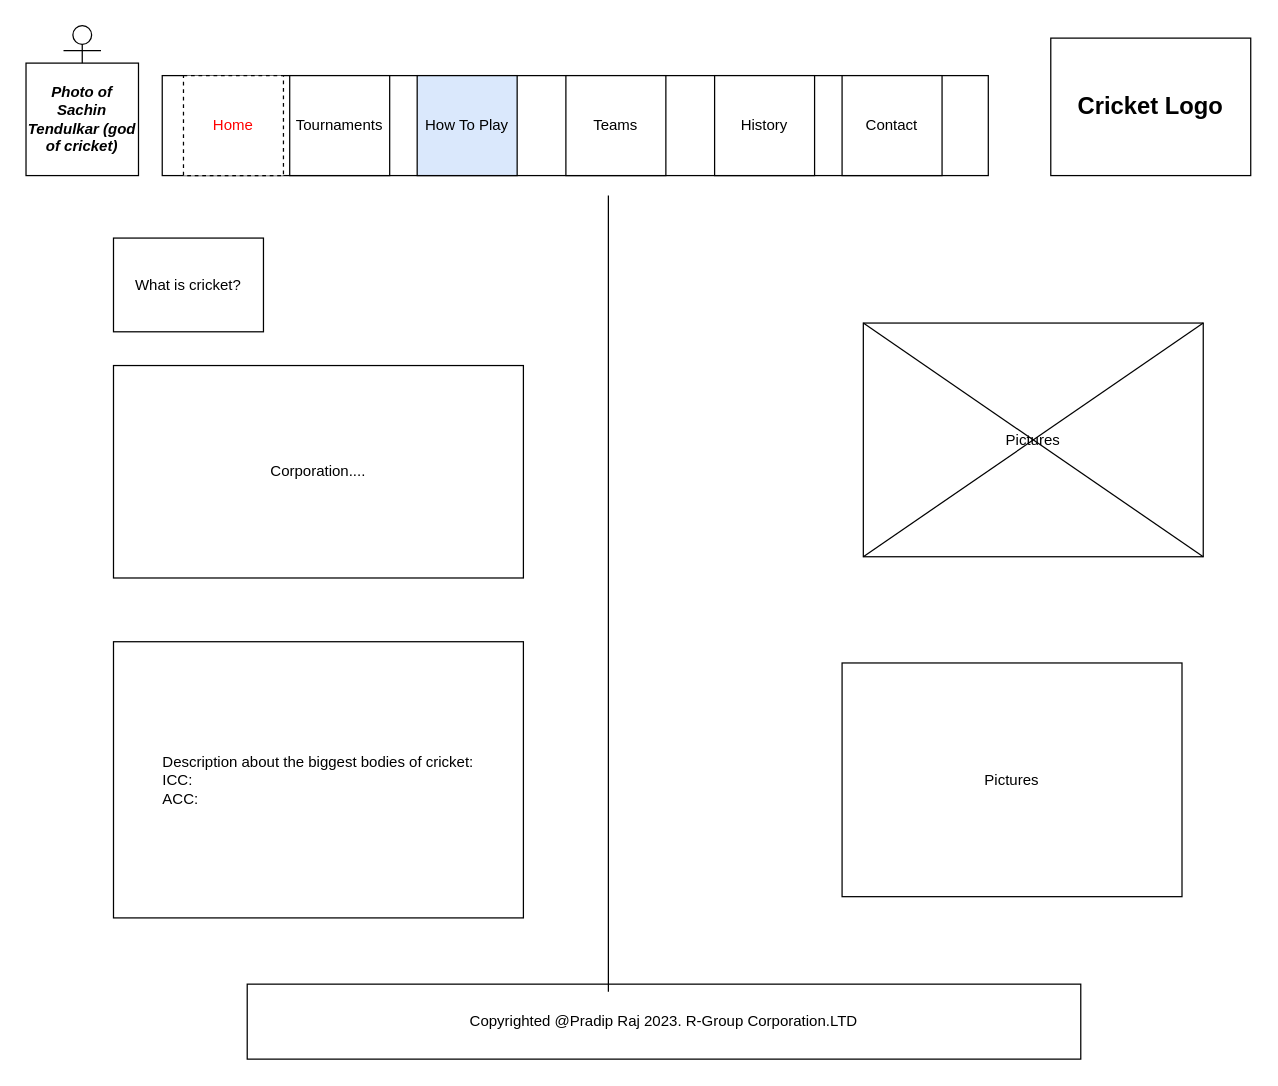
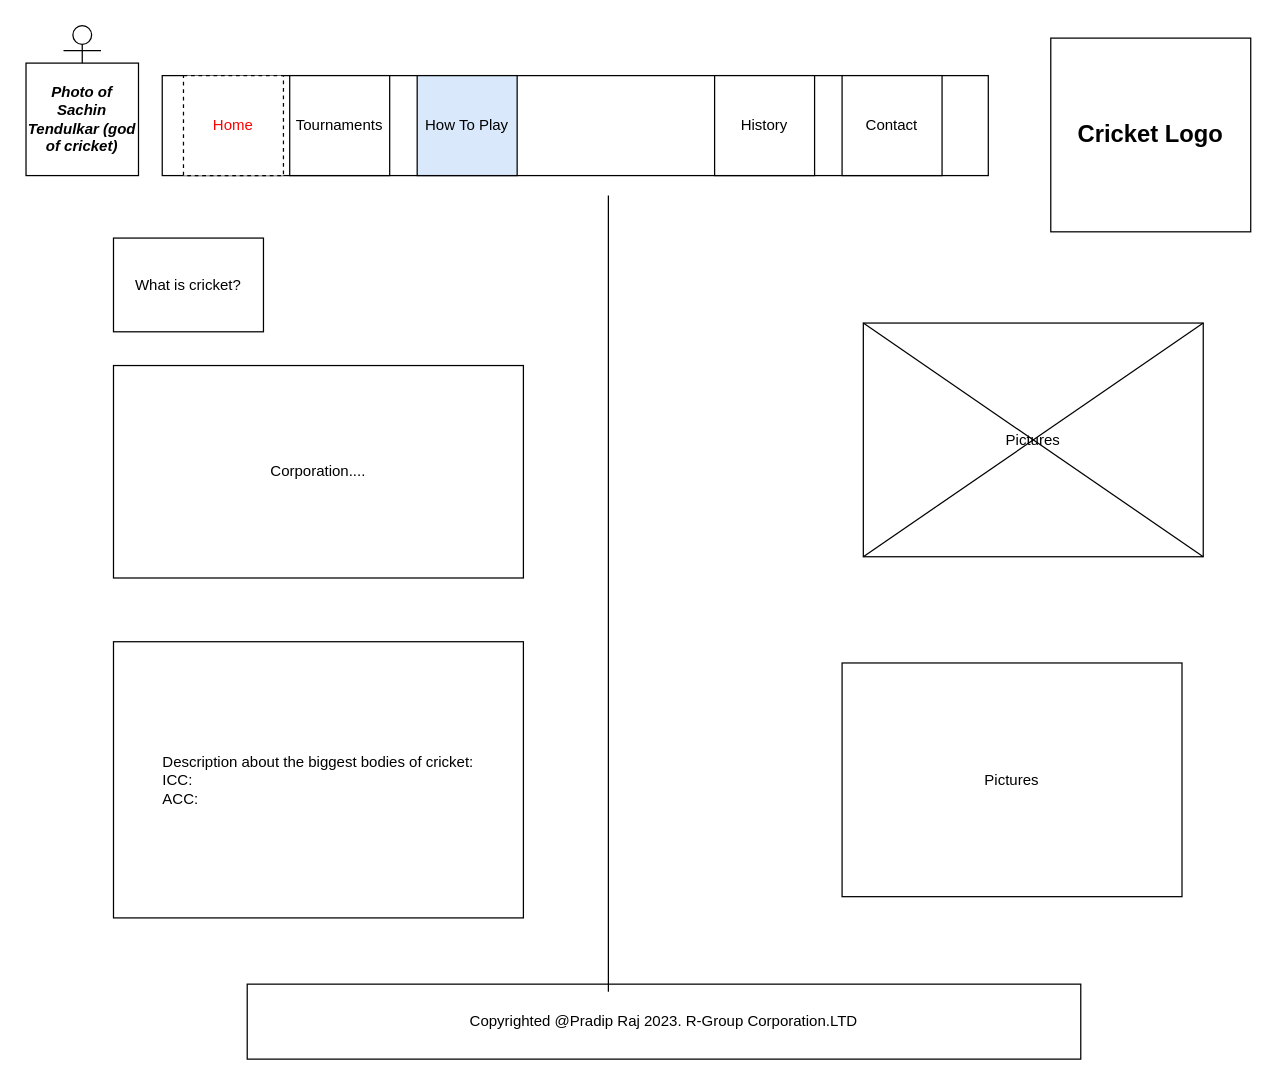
(1151, 107) -> (1151, 135)
(616, 126) -> none
